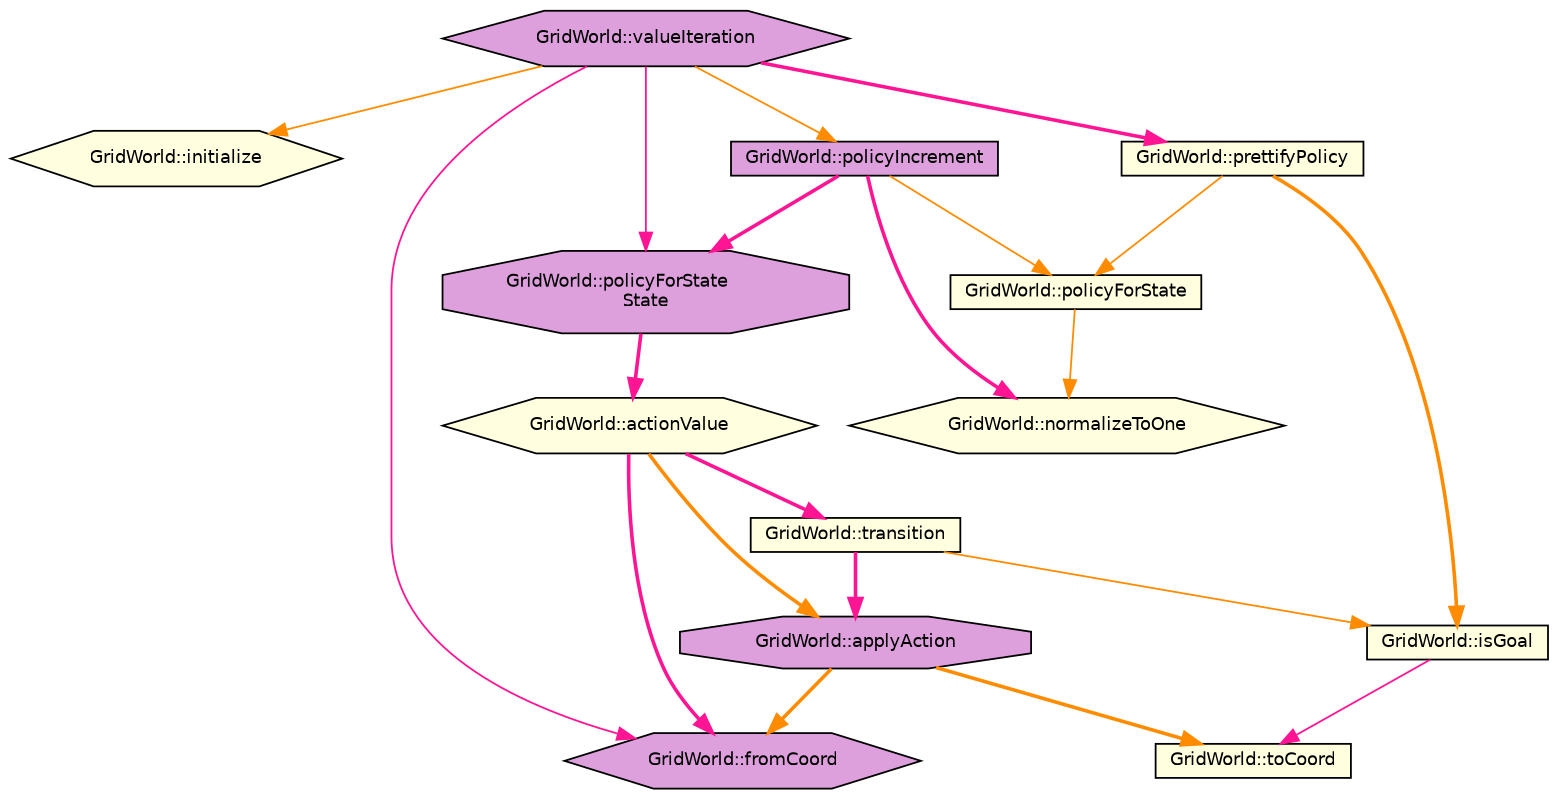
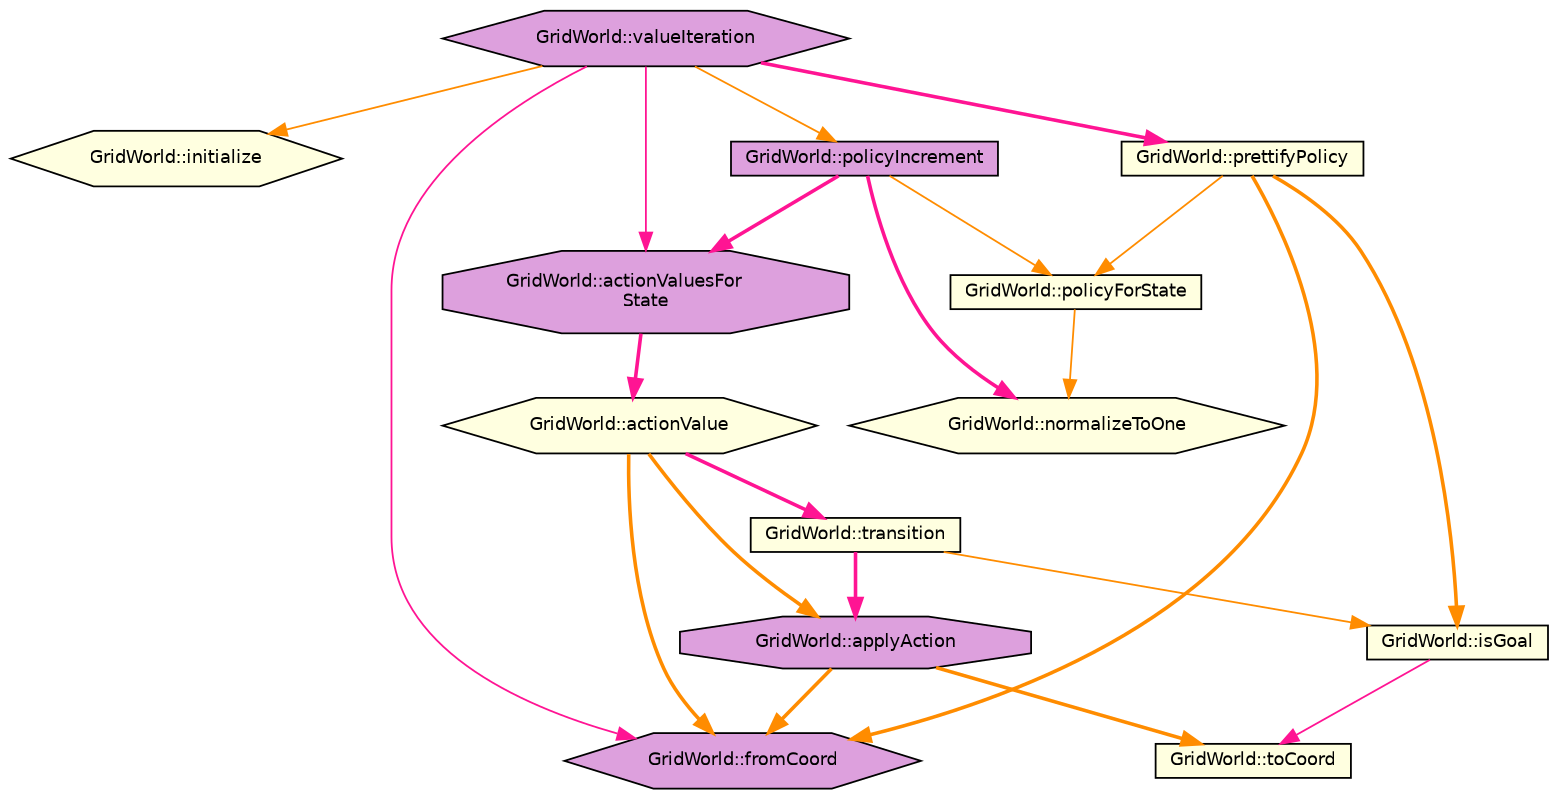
(646, 292) -> (646, 292)
none -> (1232, 551)
(641, 594) -> (641, 594)
